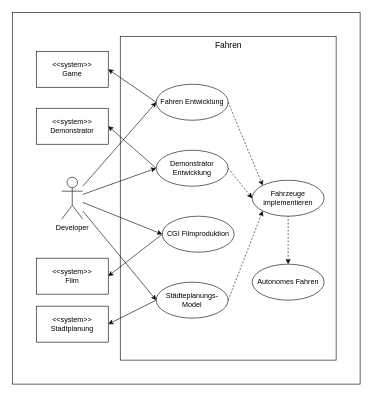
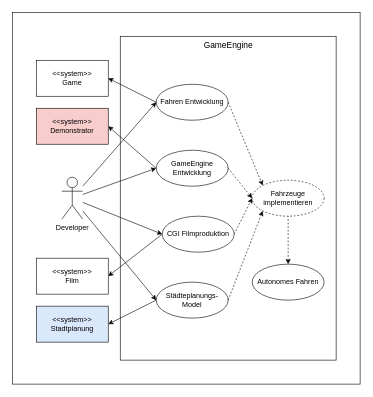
(229, 45) -> (229, 45)
(72, 69) -> (72, 78)
(72, 126) -> (72, 126)
(192, 168) -> (192, 168)
(288, 198) -> (288, 198)
none -> (244, 215)
(72, 324) -> (72, 324)
